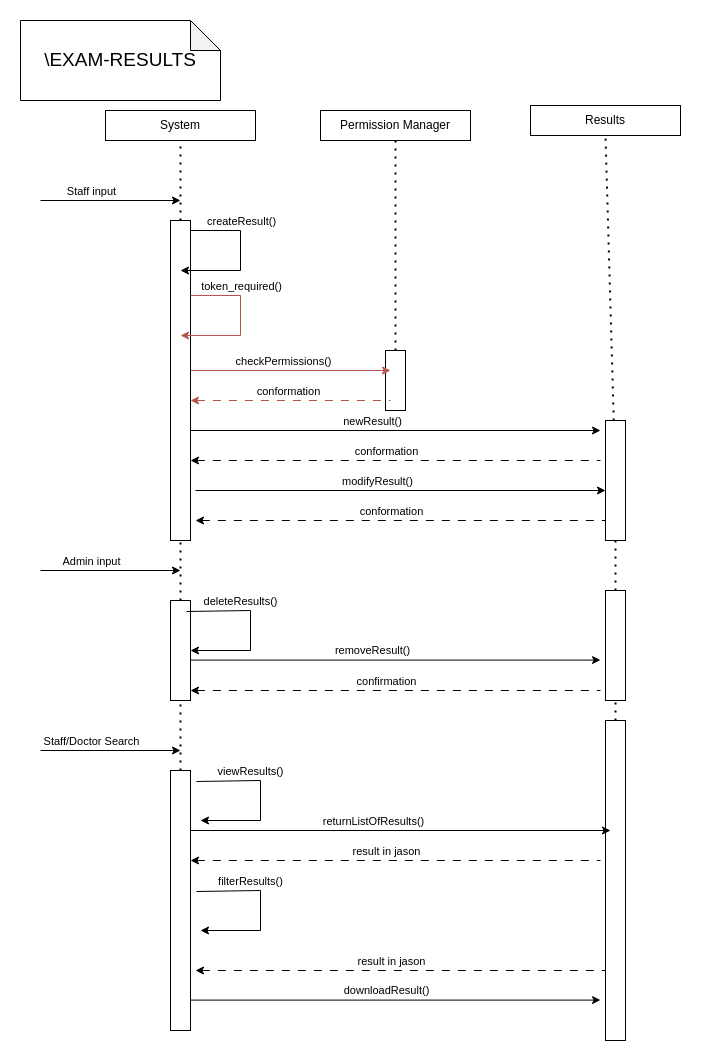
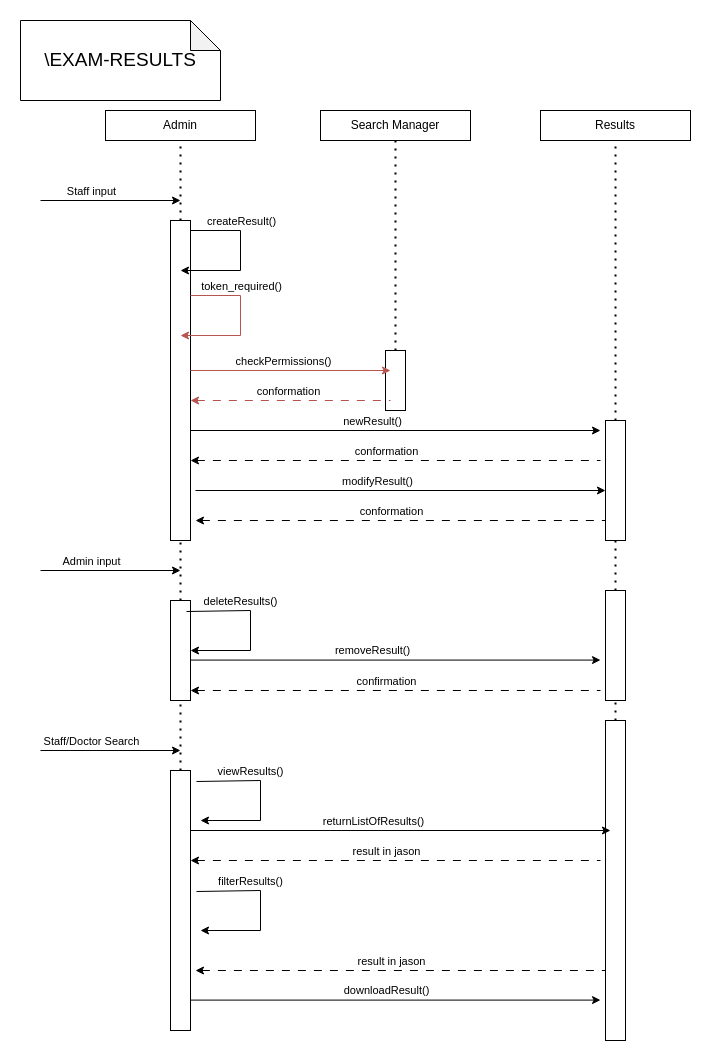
(606, 121) -> (616, 126)
(181, 126) -> (181, 126)
(396, 126) -> (396, 126)
